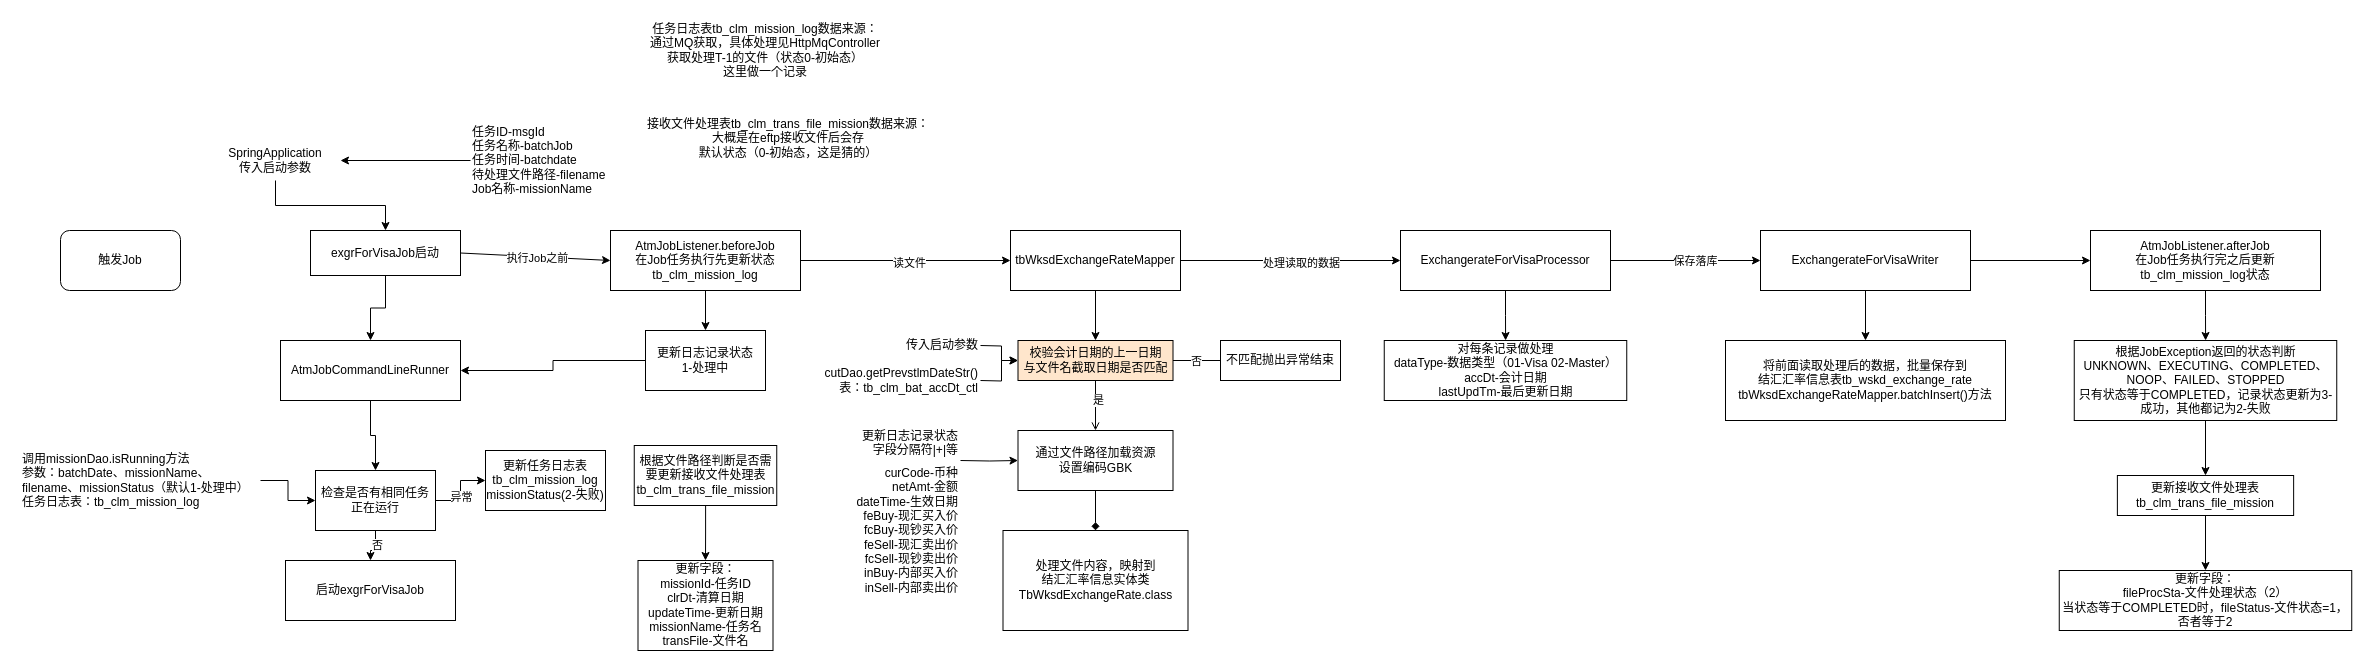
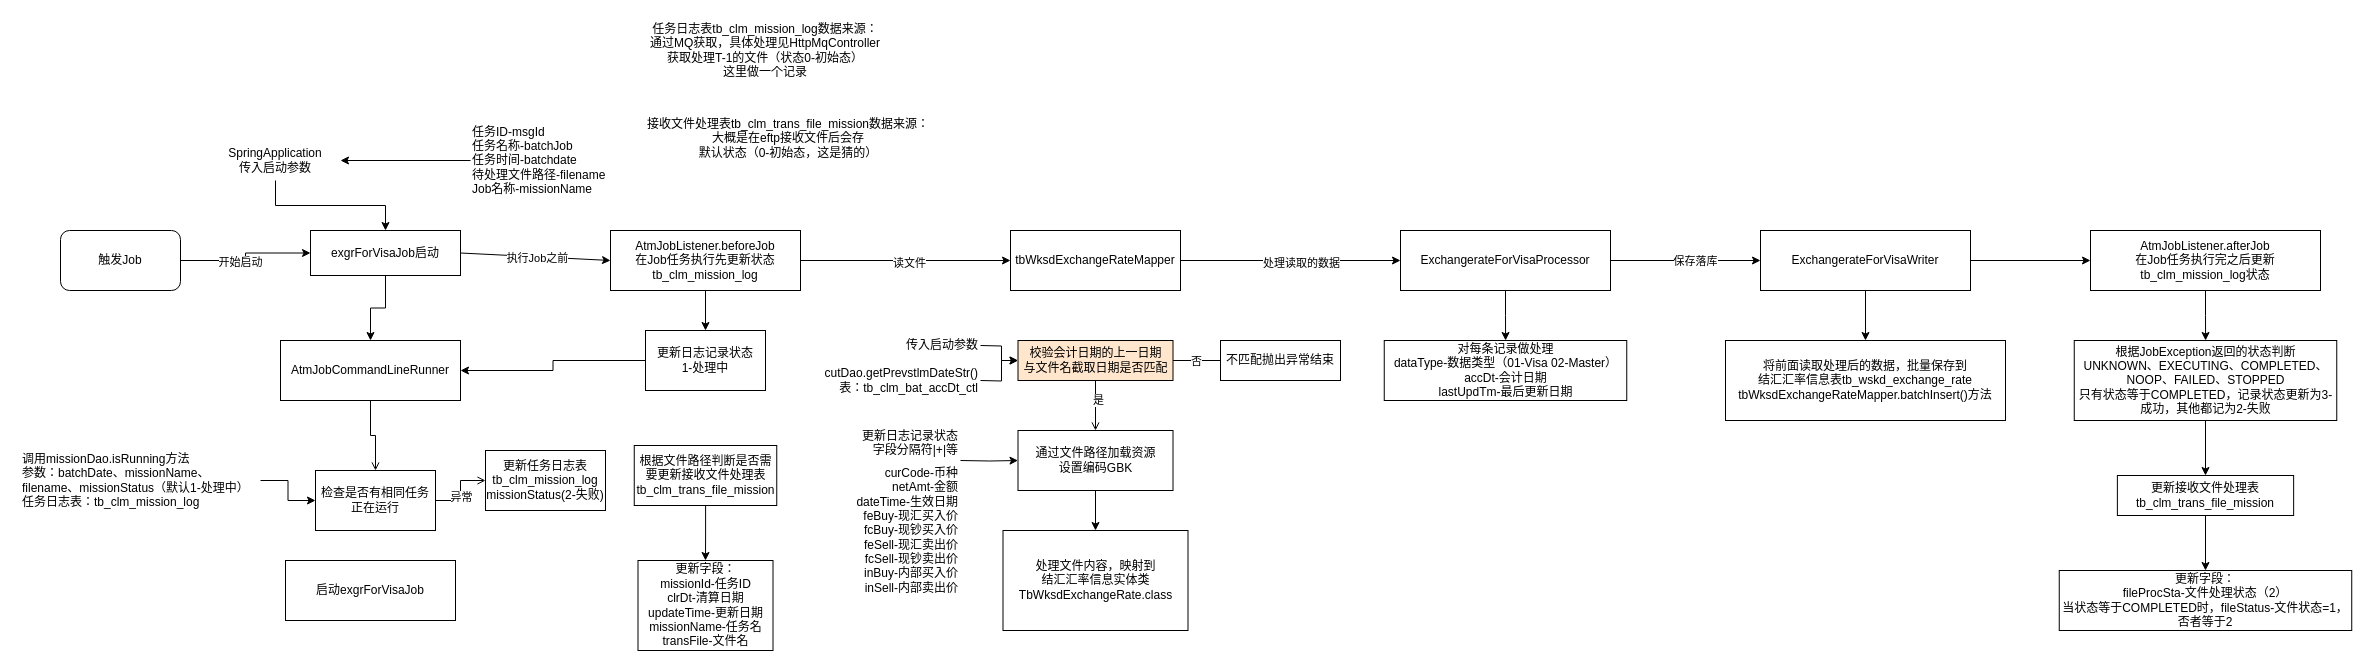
none -> (246, 261)
(1096, 312) -> none
(376, 462) -> (376, 463)
(477, 481) -> (479, 481)
(1096, 521) -> (1096, 522)
(376, 545) -> none
